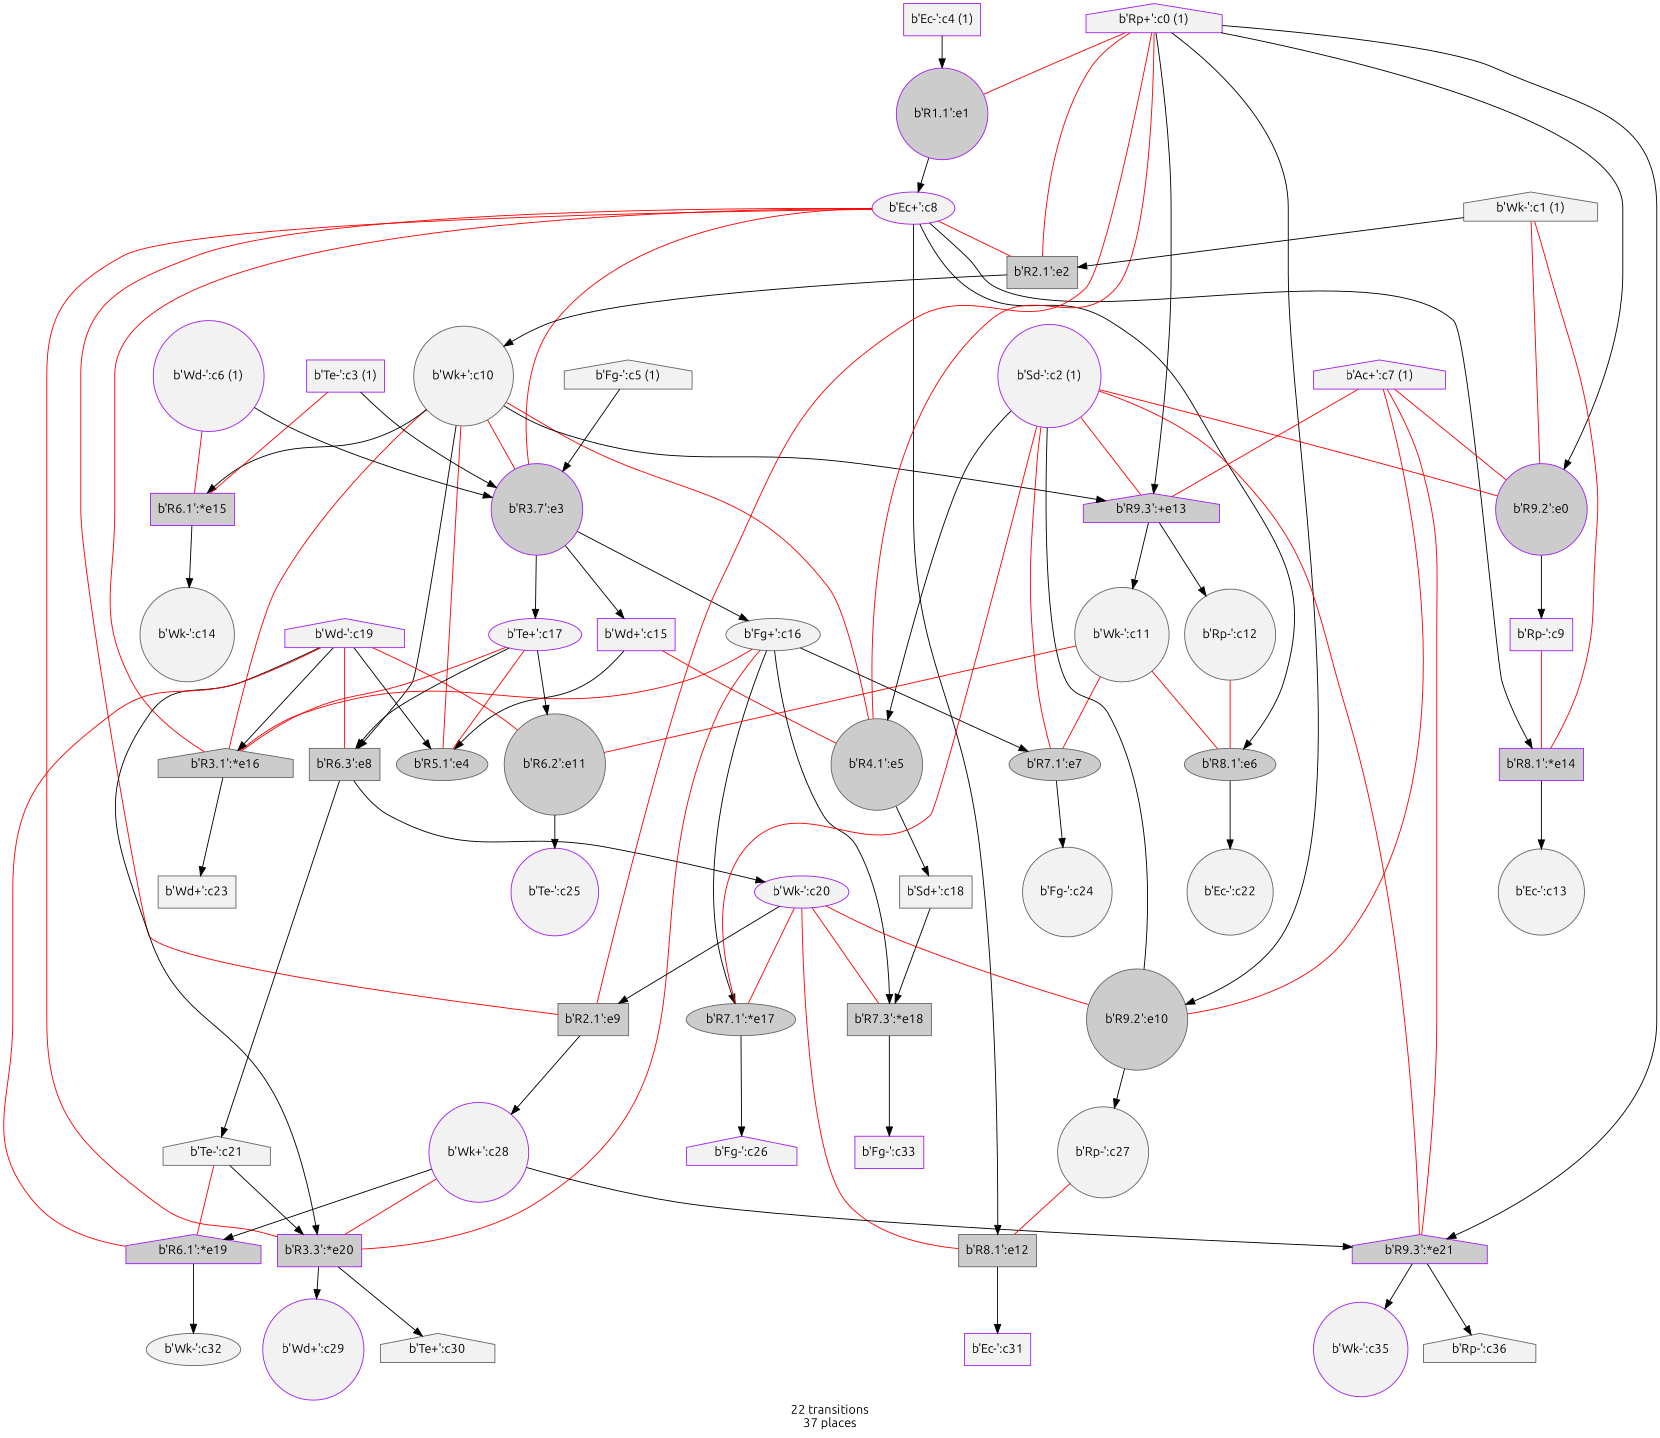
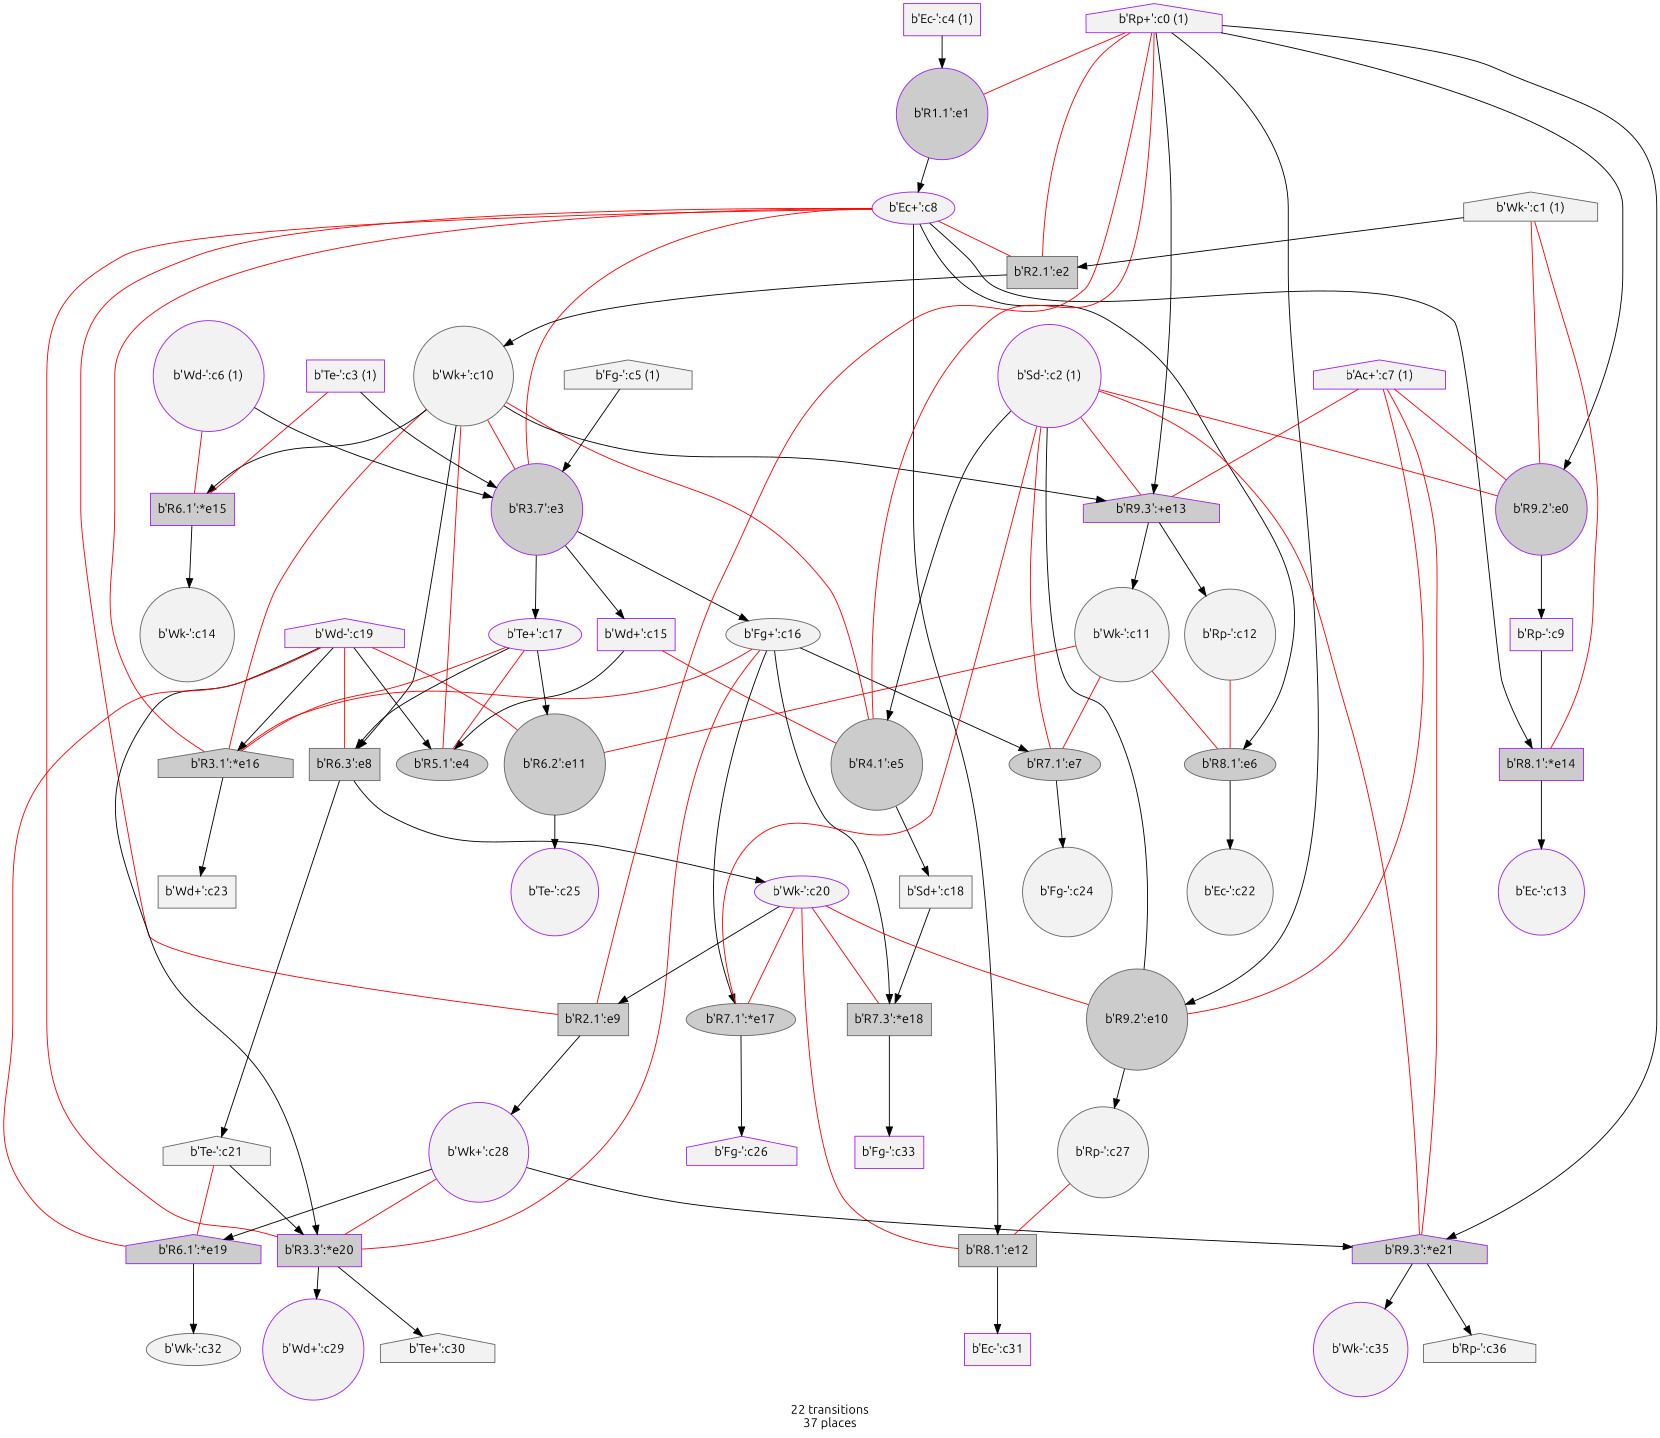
(1541, 700) -> (1541, 700)
(1541, 892) -> (1541, 892)
